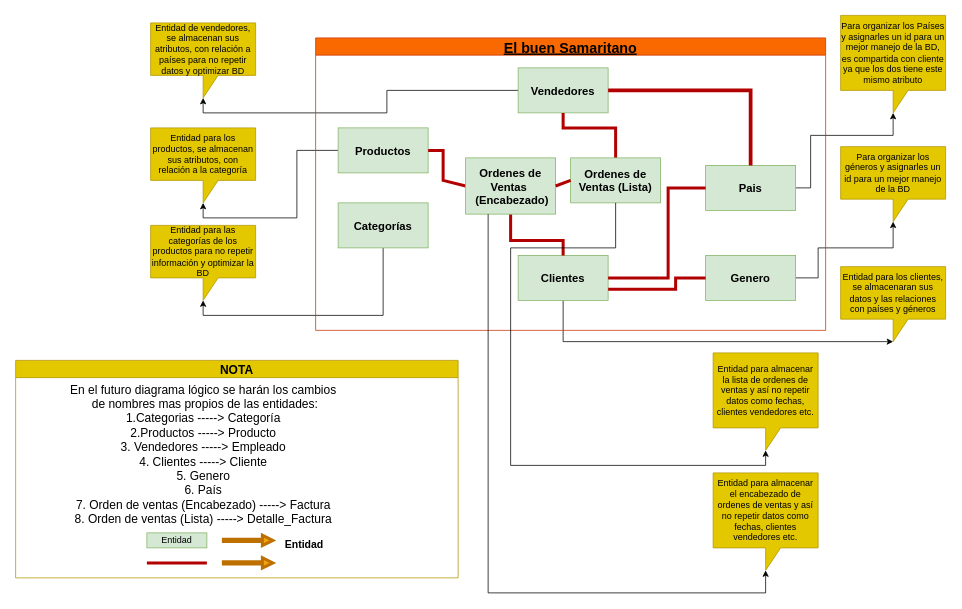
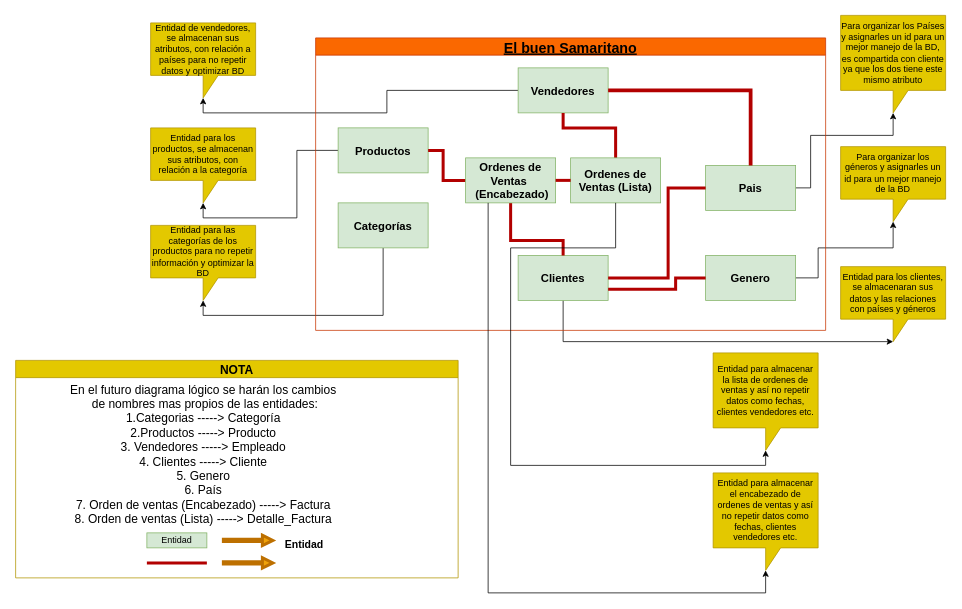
(510, 186) -> (510, 180)
